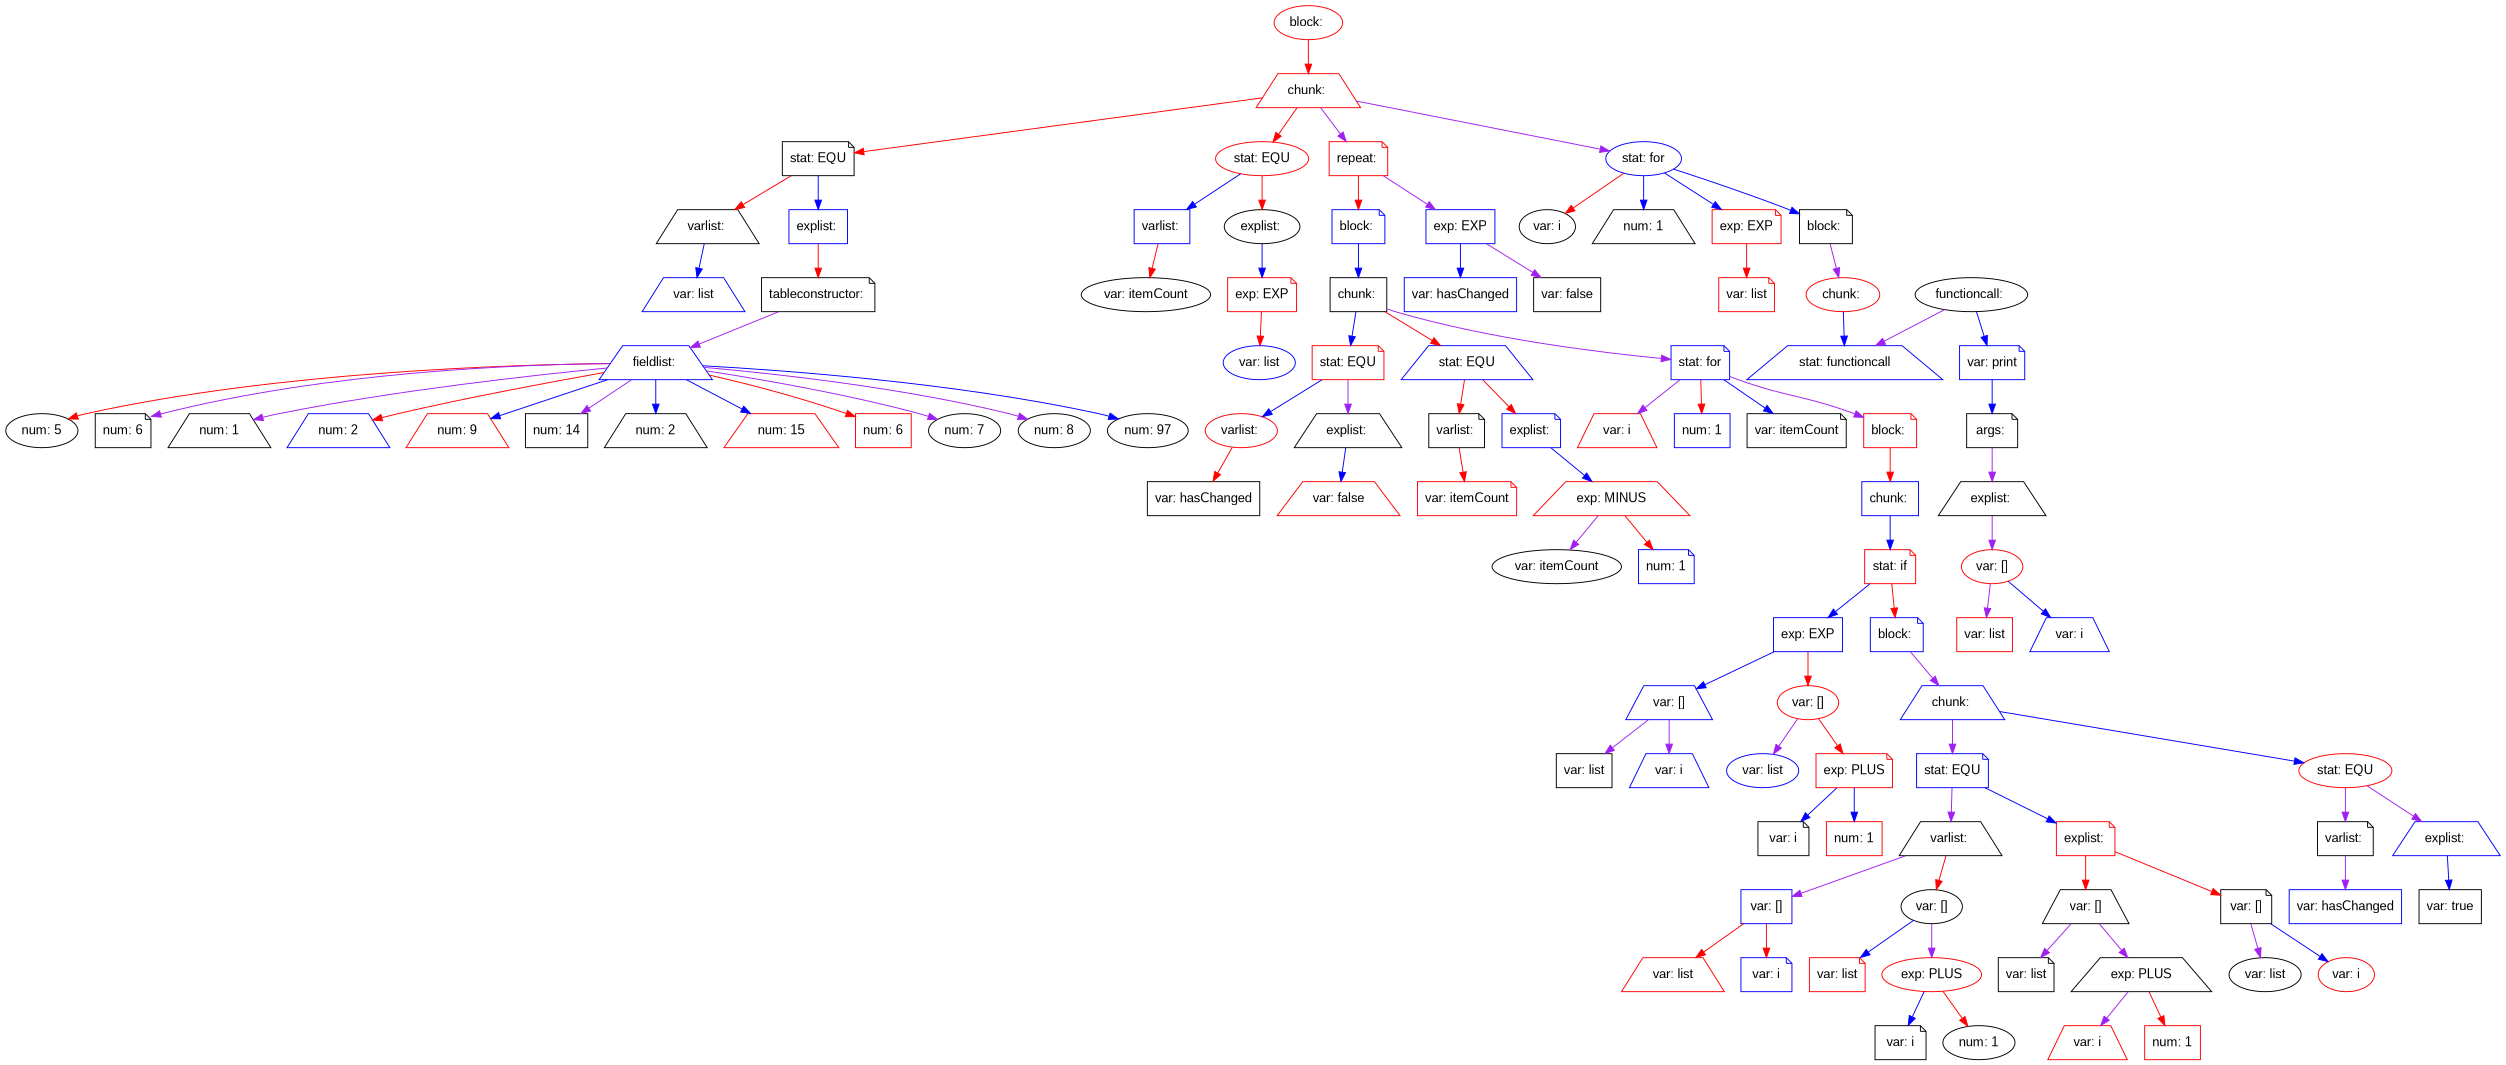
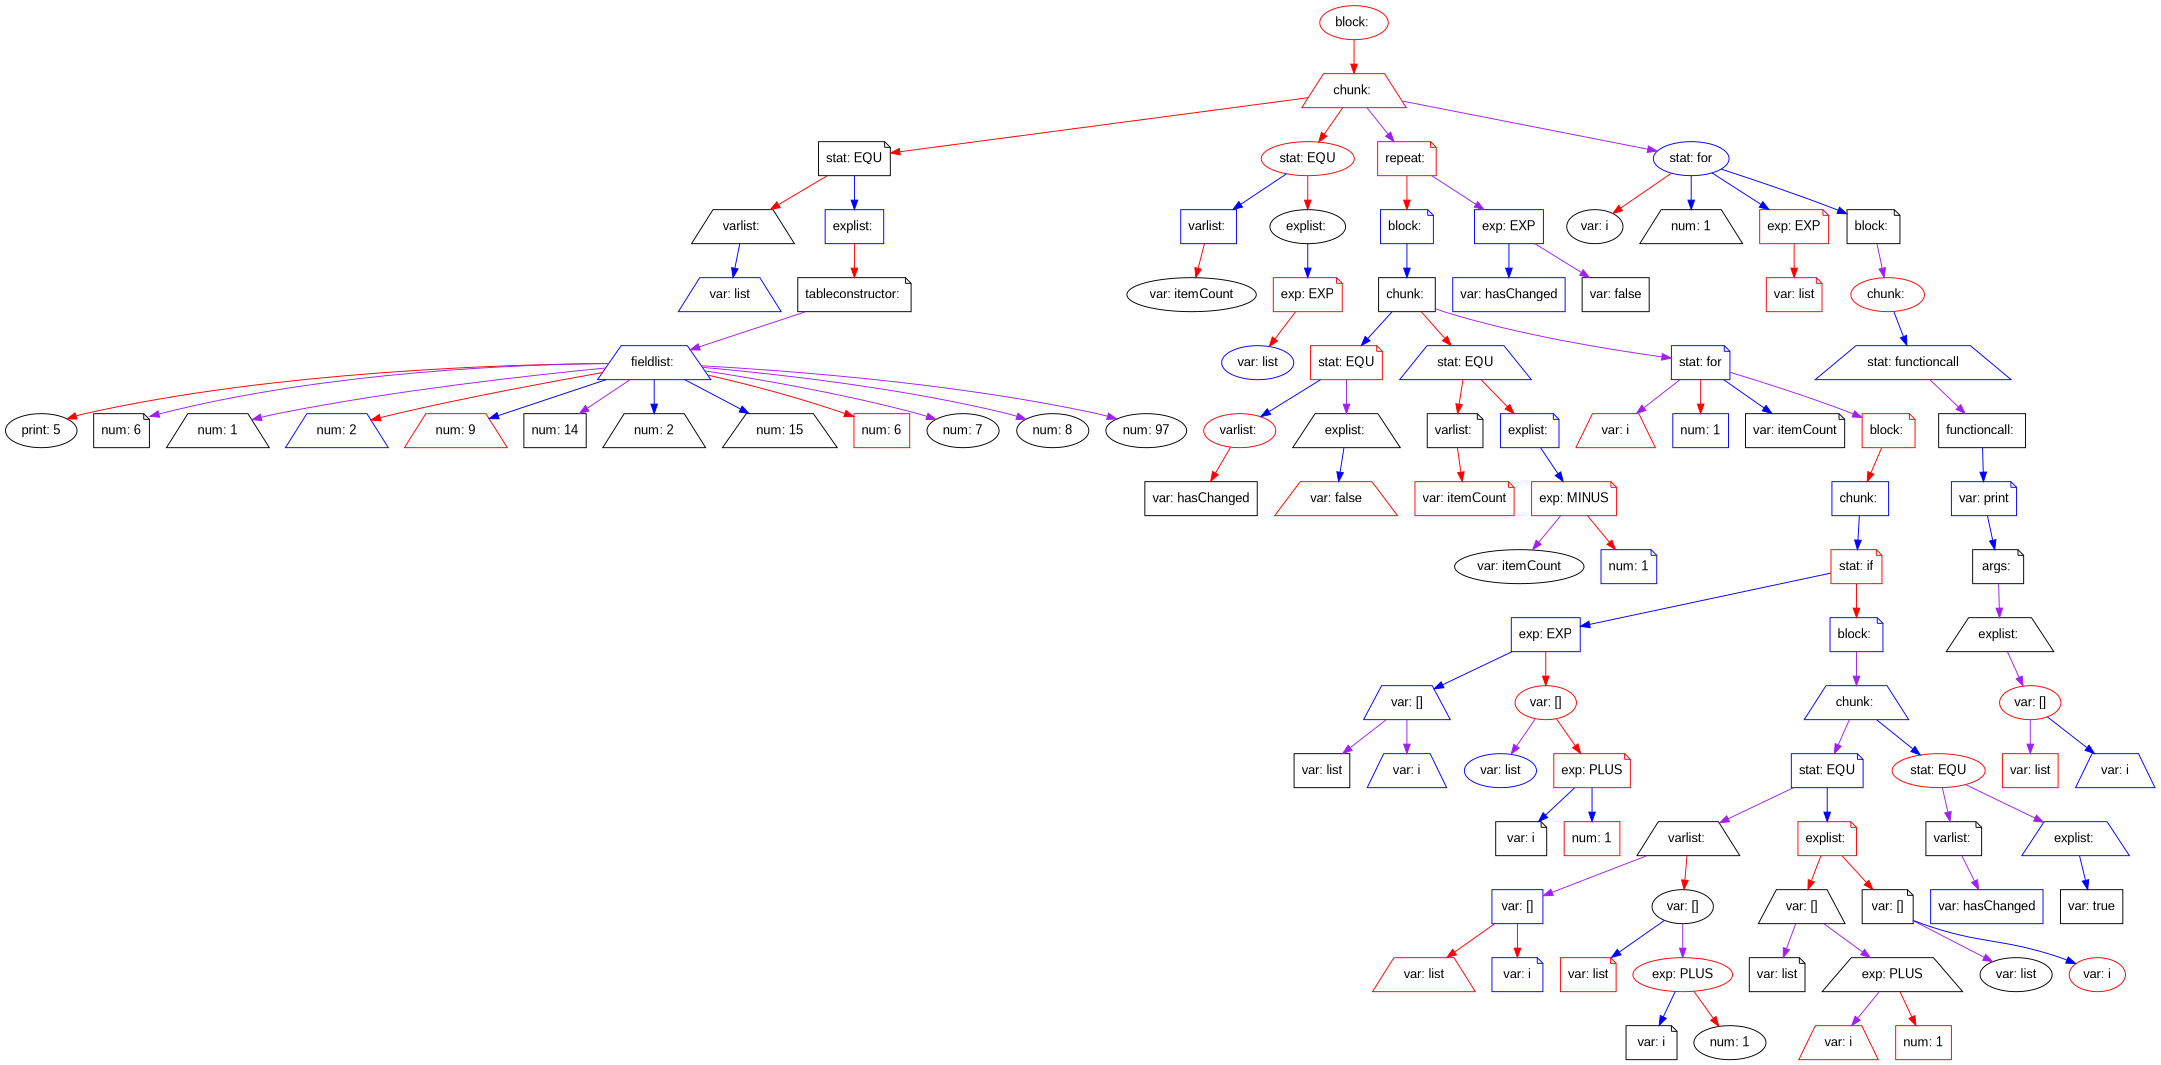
(1971, 295) -> (1982, 431)
(1914, 325) -> (1944, 393)
(907, 383) -> (905, 383)
(42, 431) -> (41, 431)
(781, 431) -> (780, 431)
(1612, 499) -> (1574, 499)
